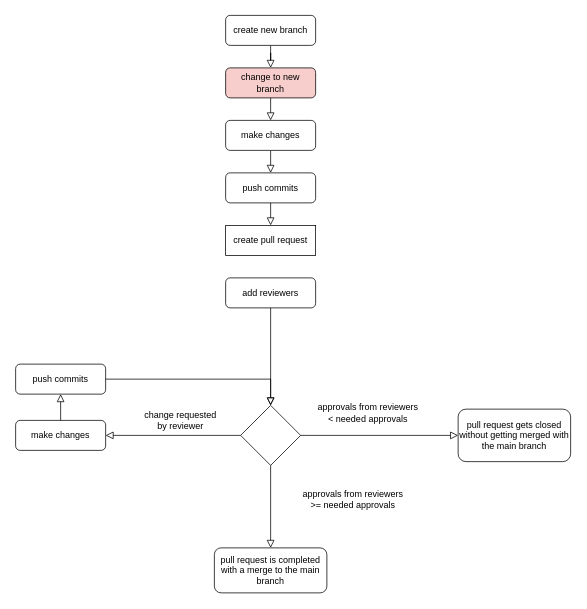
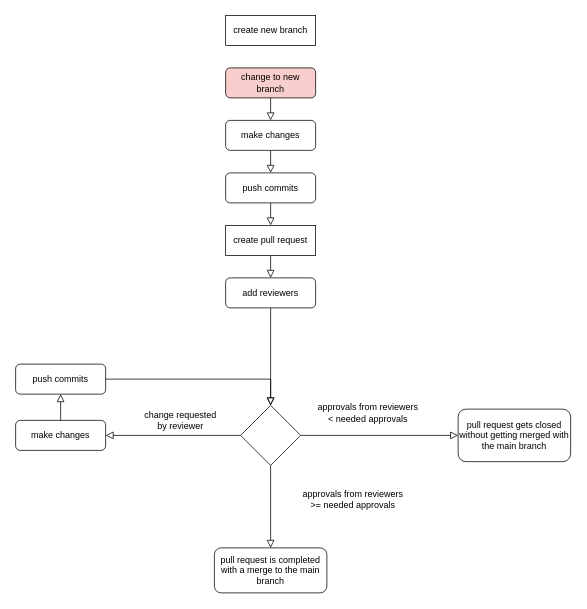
(270, 30) -> (270, 30)
(270, 59) -> none
none -> (270, 263)
